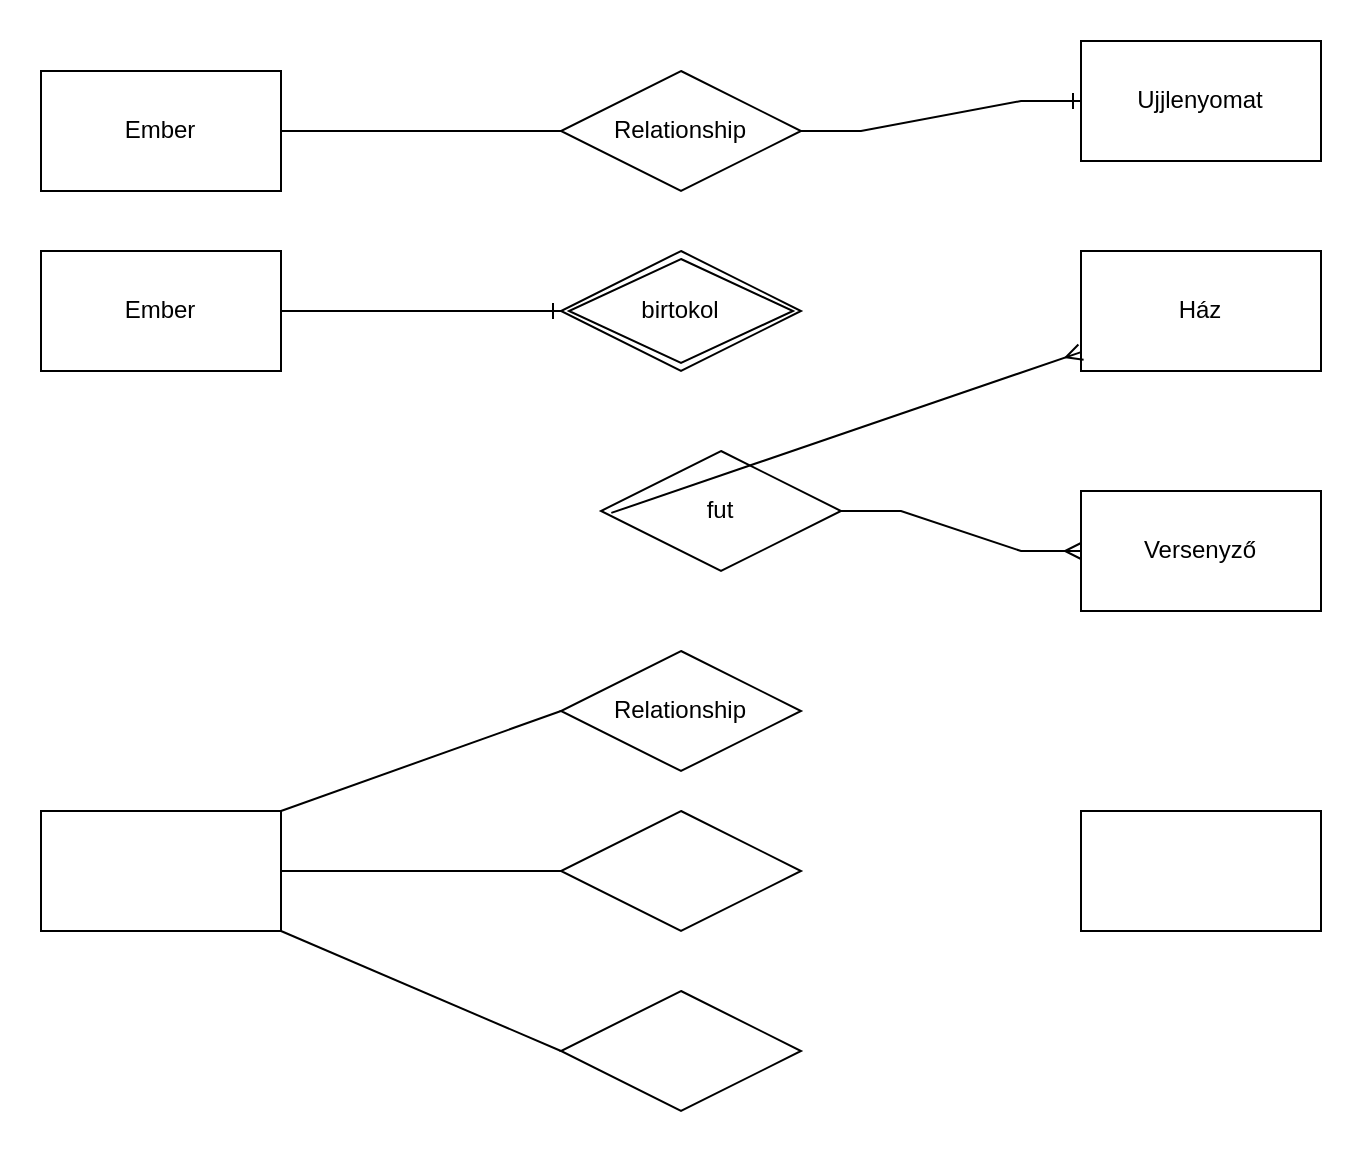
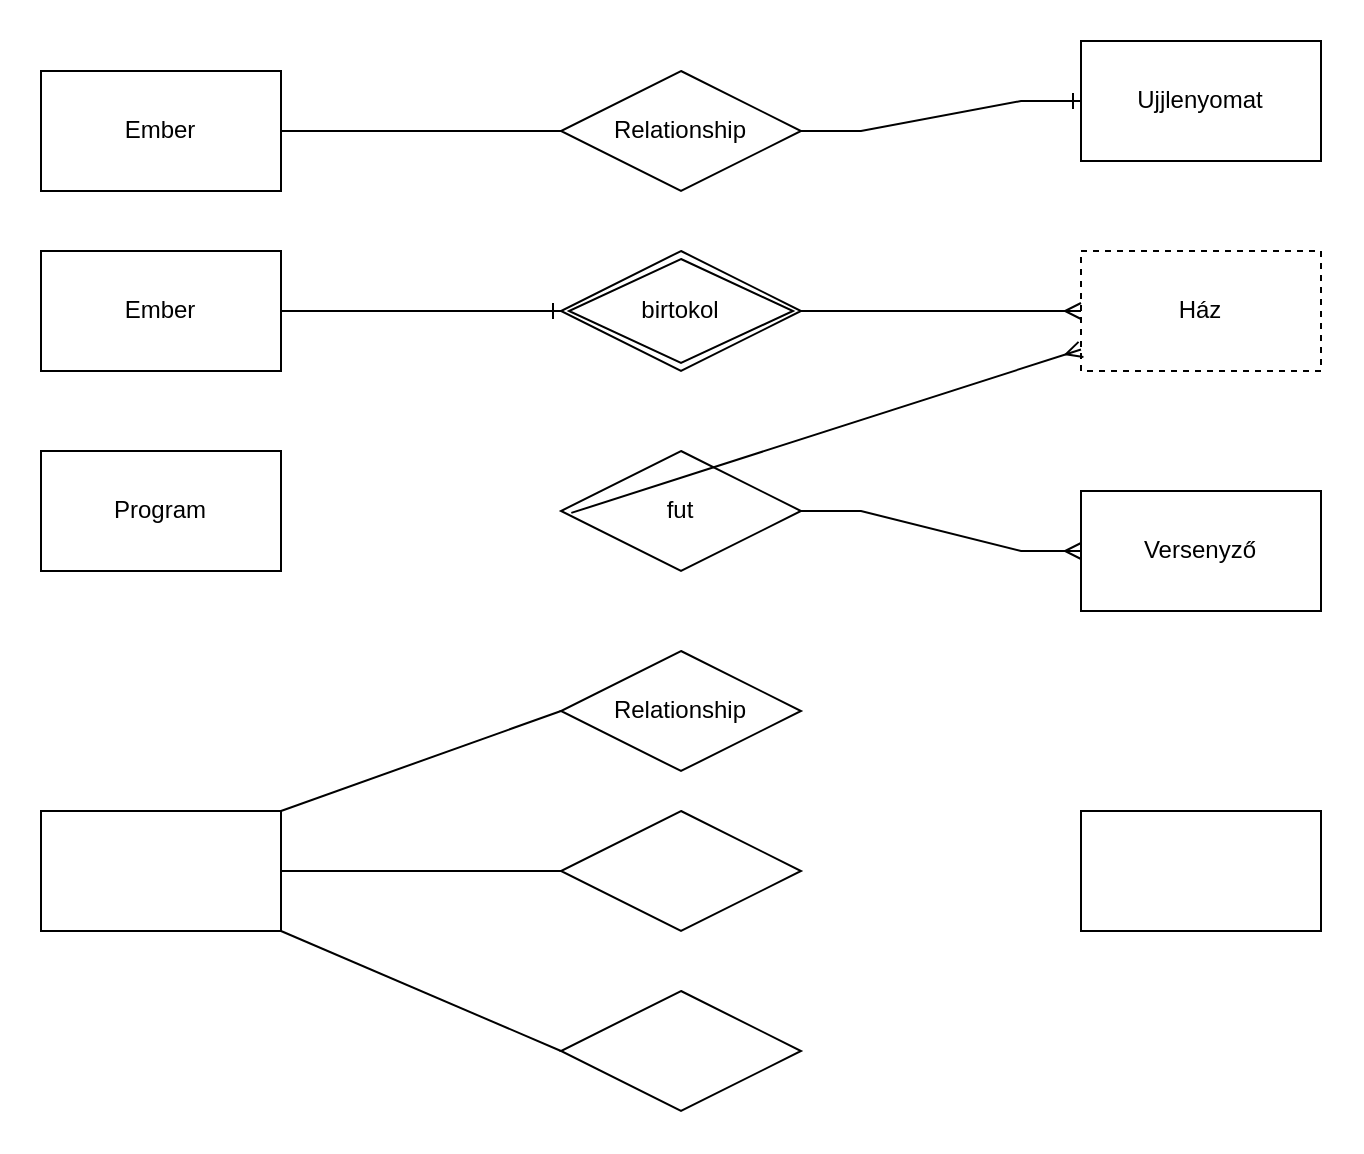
none -> (941, 311)
(1201, 311) -> (1201, 311)
none -> (161, 511)
(721, 511) -> (681, 511)
